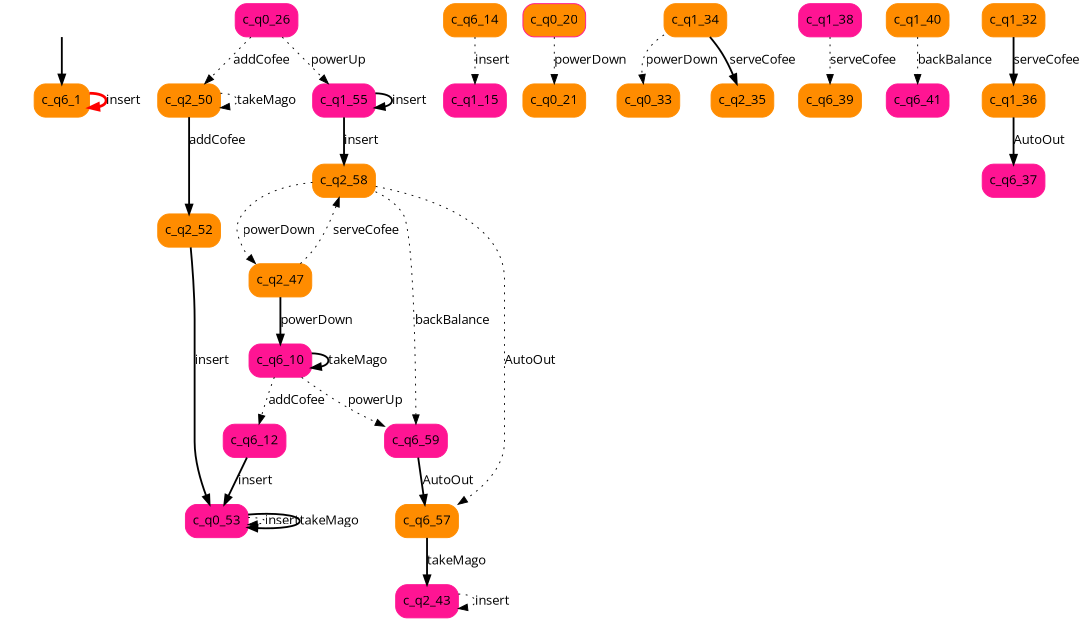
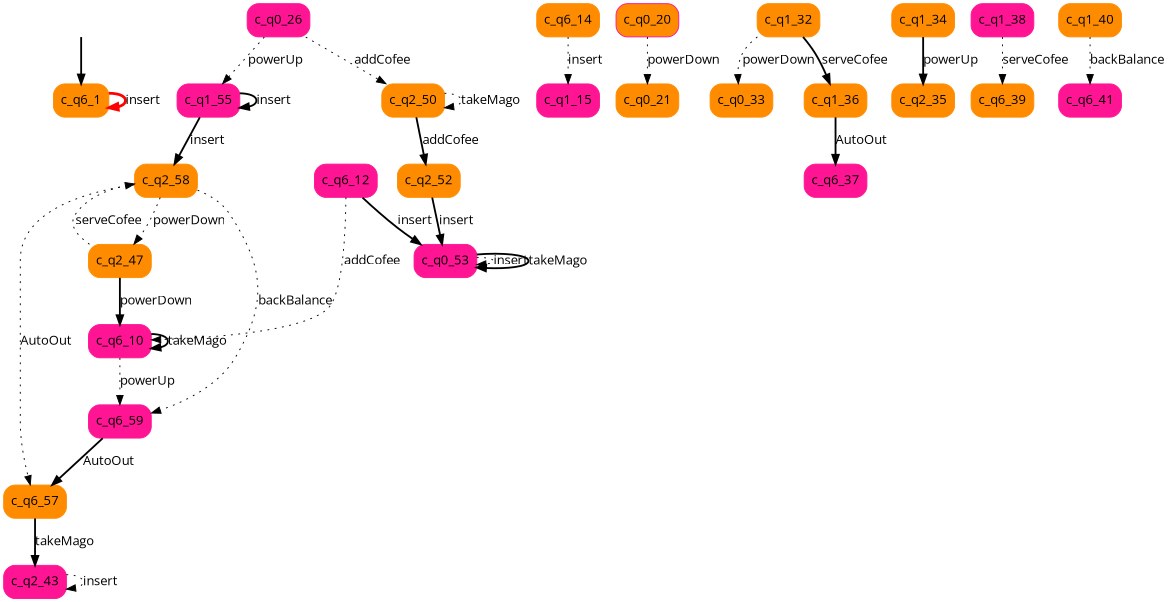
(647, 51) -> (743, 53)
(763, 60) -> (951, 60)
(268, 396) -> (302, 322)
